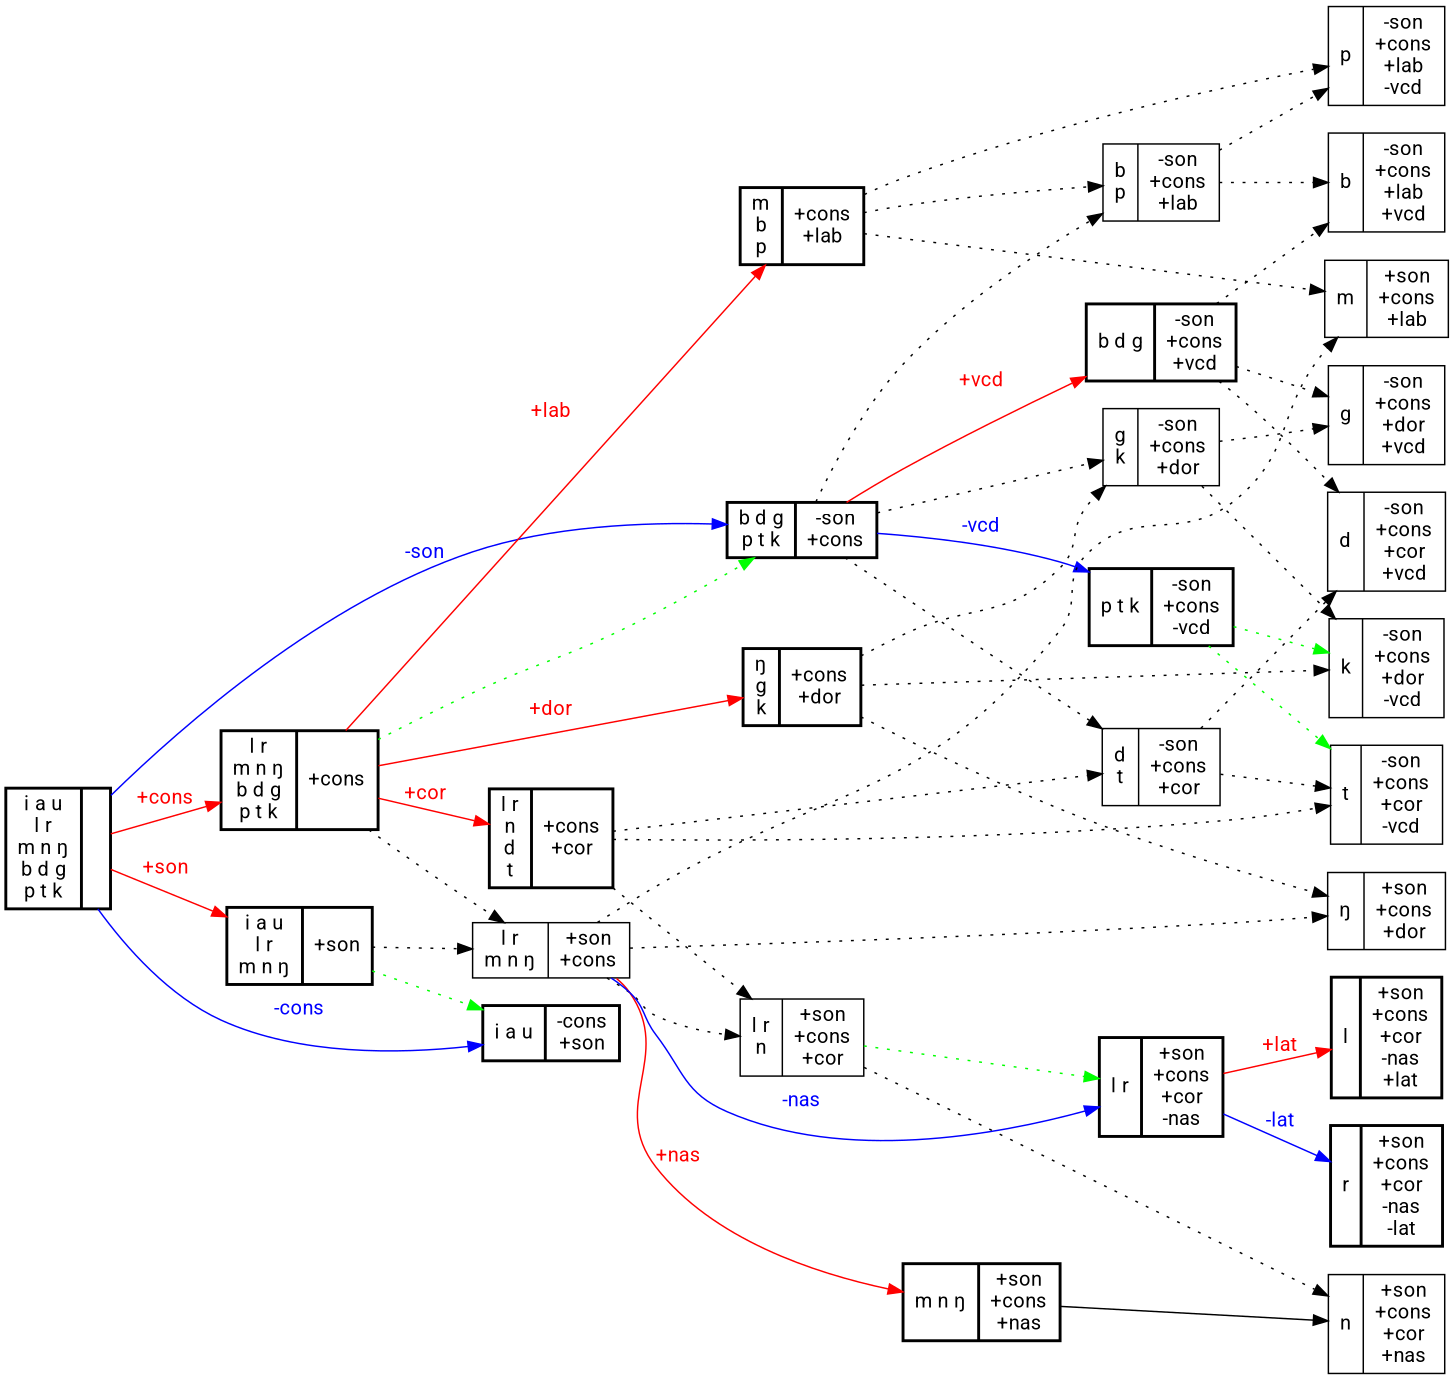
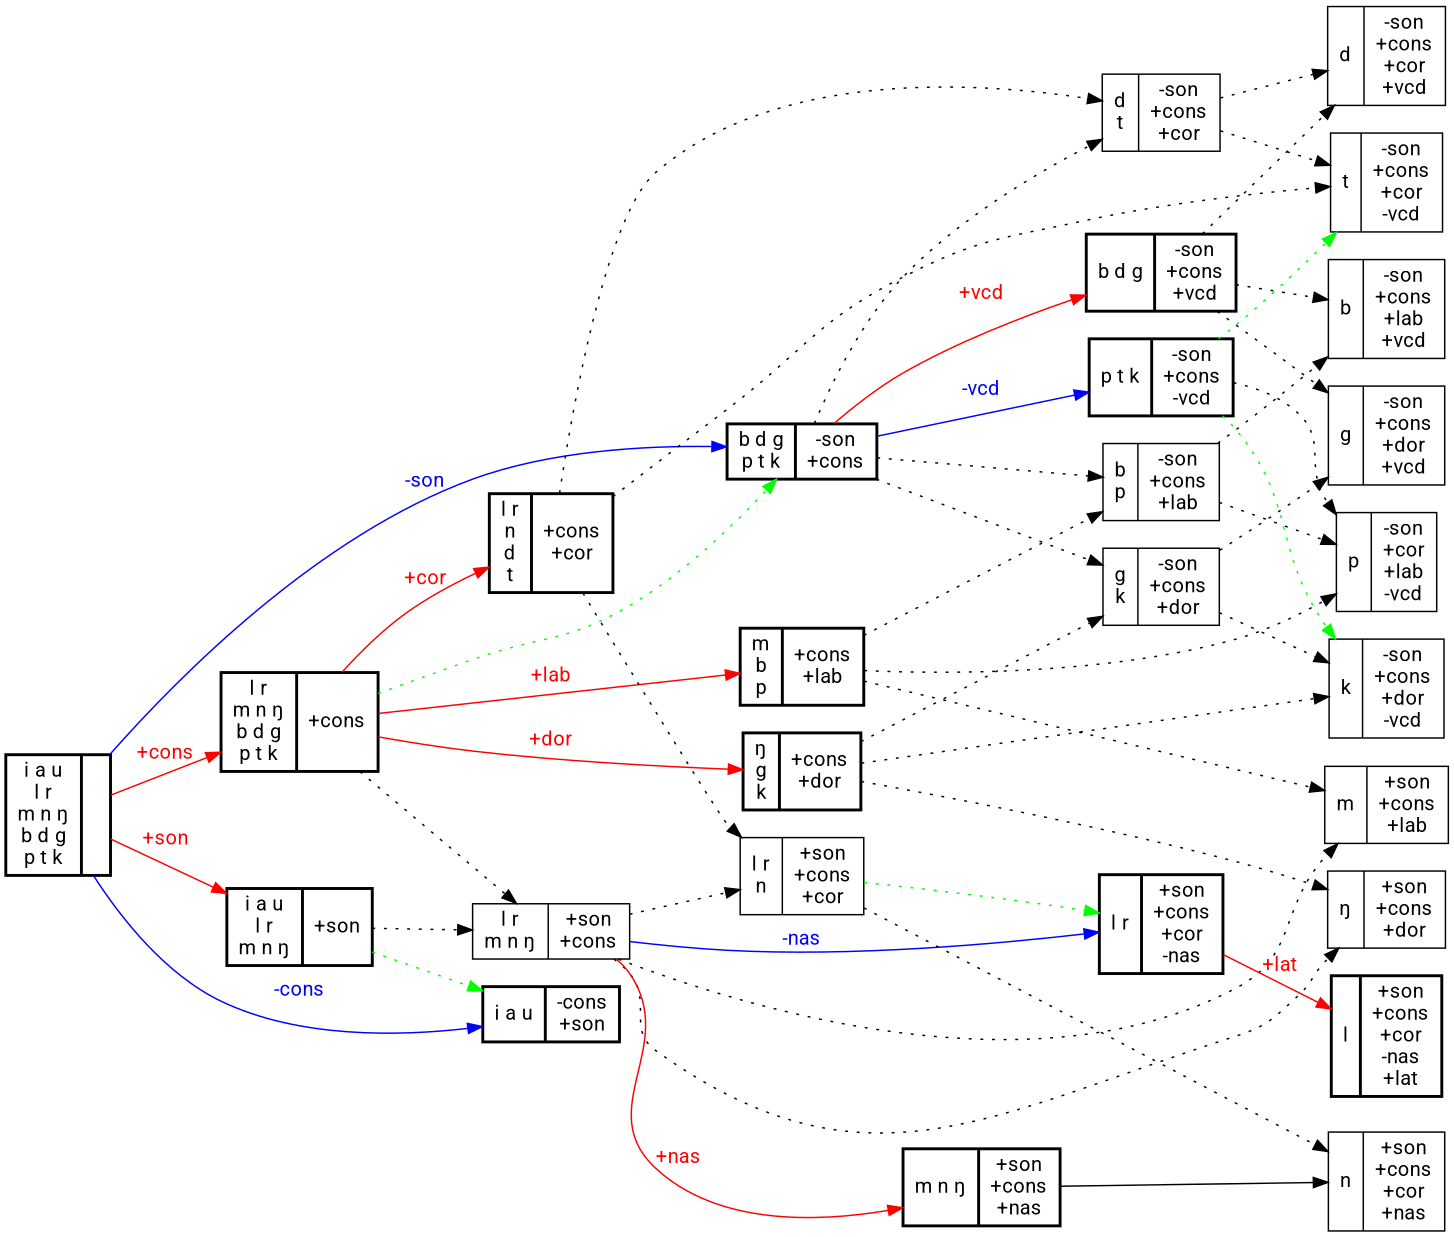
(1404, 44) -> (1404, 550)
none -> (1306, 423)
(1387, 1186) -> none
